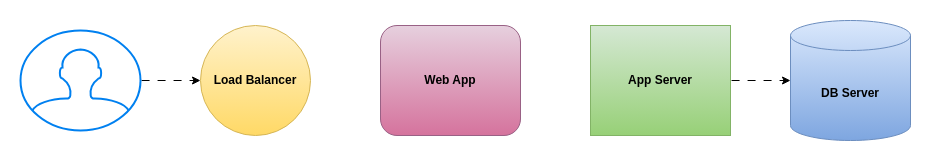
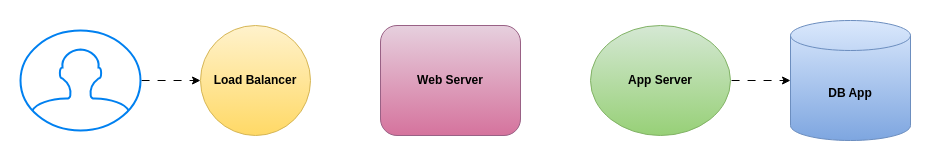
(451, 81) -> (451, 81)
(661, 81) -> (661, 81)
(851, 94) -> (851, 94)
